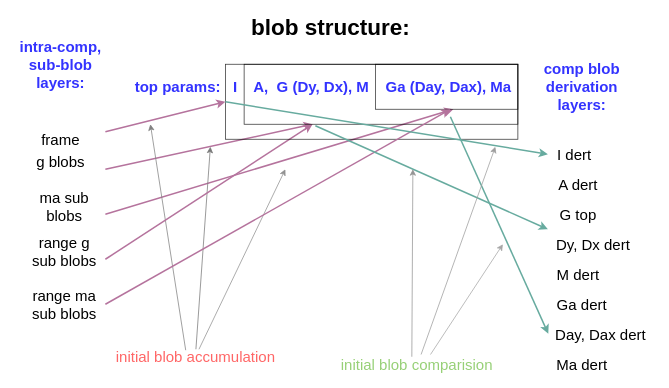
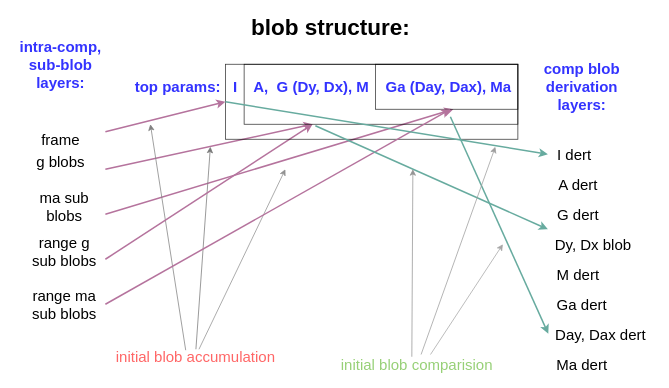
(578, 214) -> (578, 214)
(593, 244) -> (593, 244)
